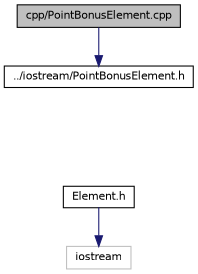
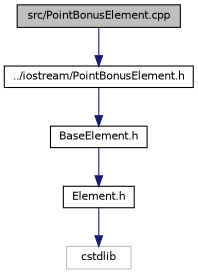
(99, 16) -> (99, 16)
none -> (99, 137)
(99, 258) -> (99, 258)
